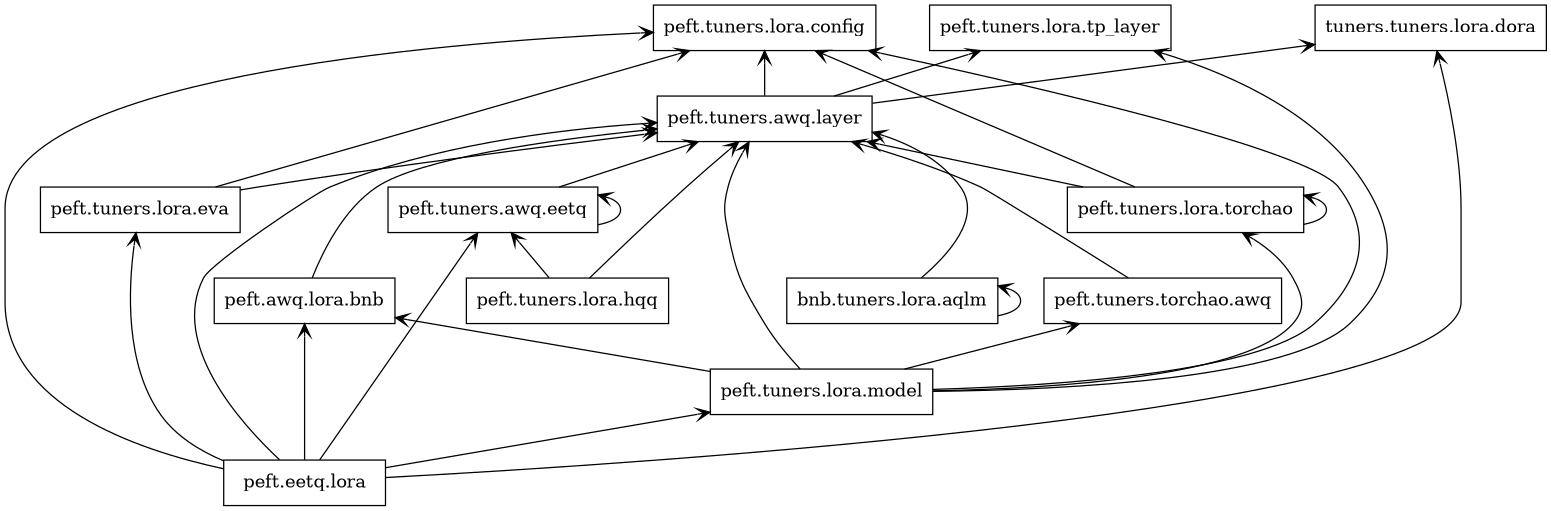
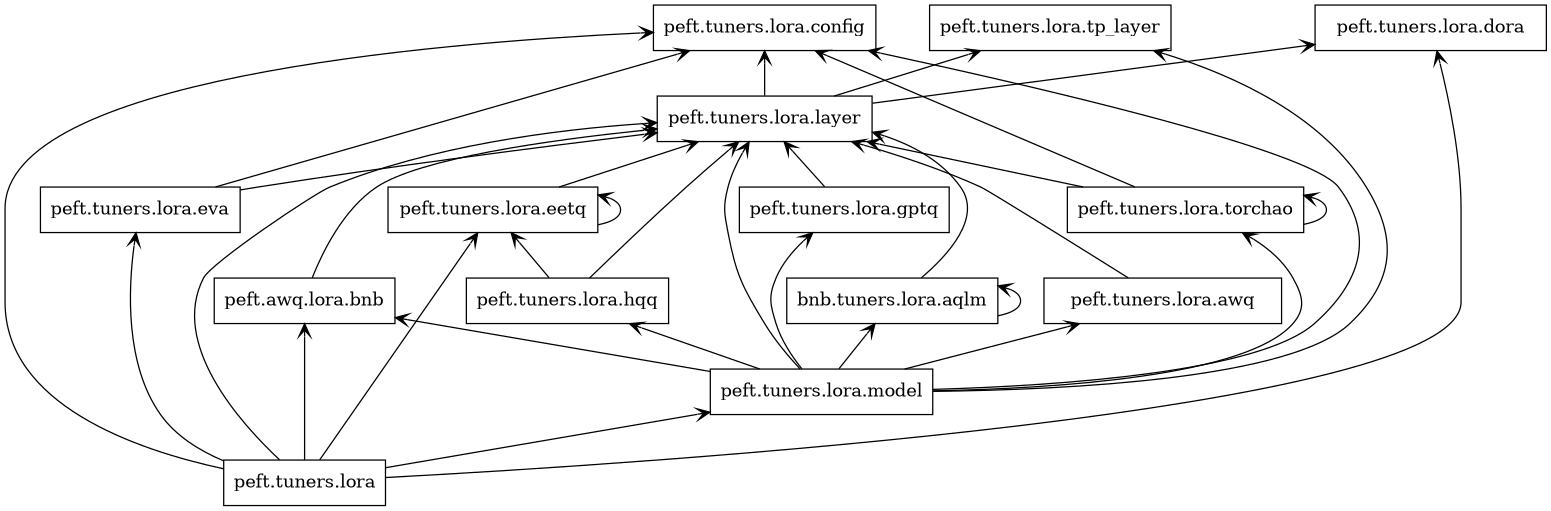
(1431, 28) -> (1431, 28)
(765, 119) -> (765, 119)
(493, 210) -> (493, 210)
none -> (844, 210)
(1163, 301) -> (1163, 301)
none -> (701, 349)
none -> (853, 351)
(305, 483) -> (305, 483)
